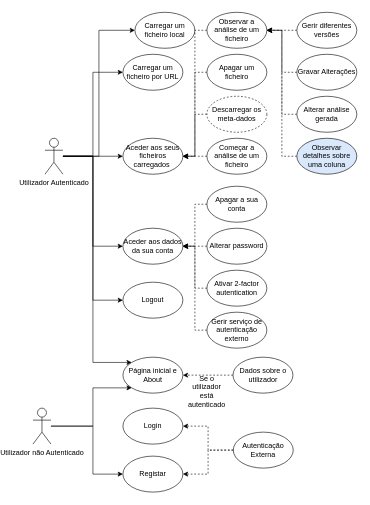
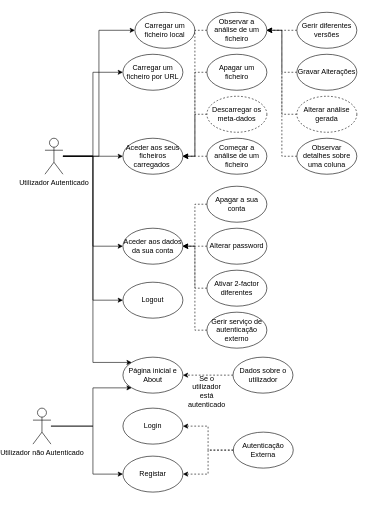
(327, 114) -> (327, 114)
(327, 156) -> (327, 156)
(237, 288) -> (237, 288)
